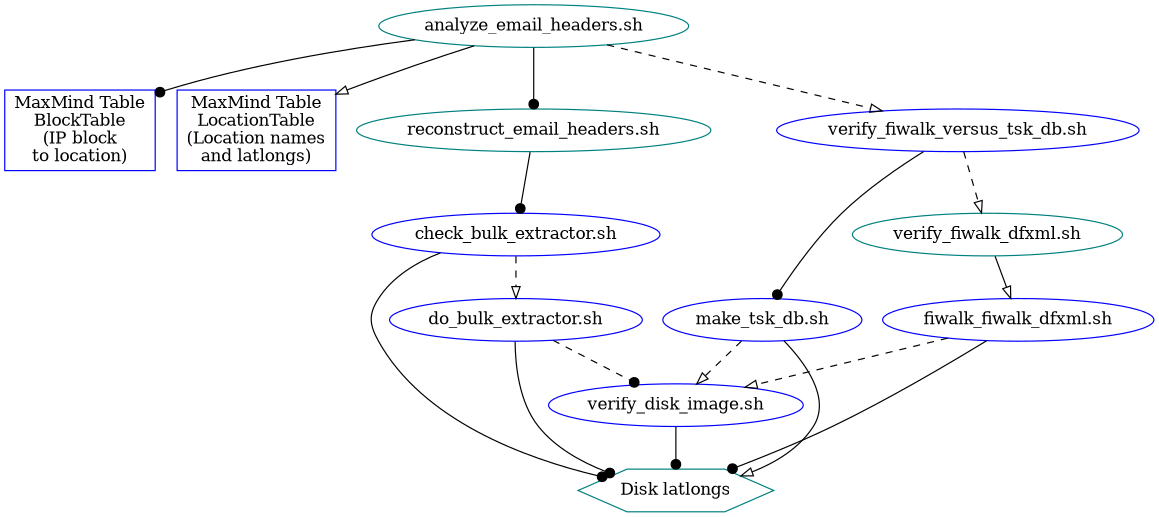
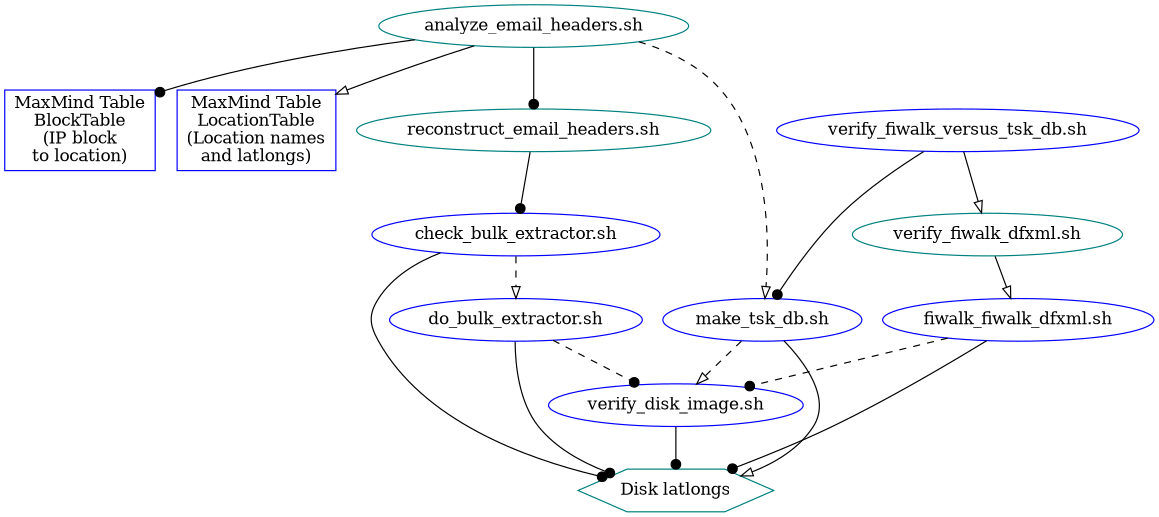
(739, 77) -> (749, 137)
(971, 176) -> (971, 176)
(852, 361) -> (852, 361)
